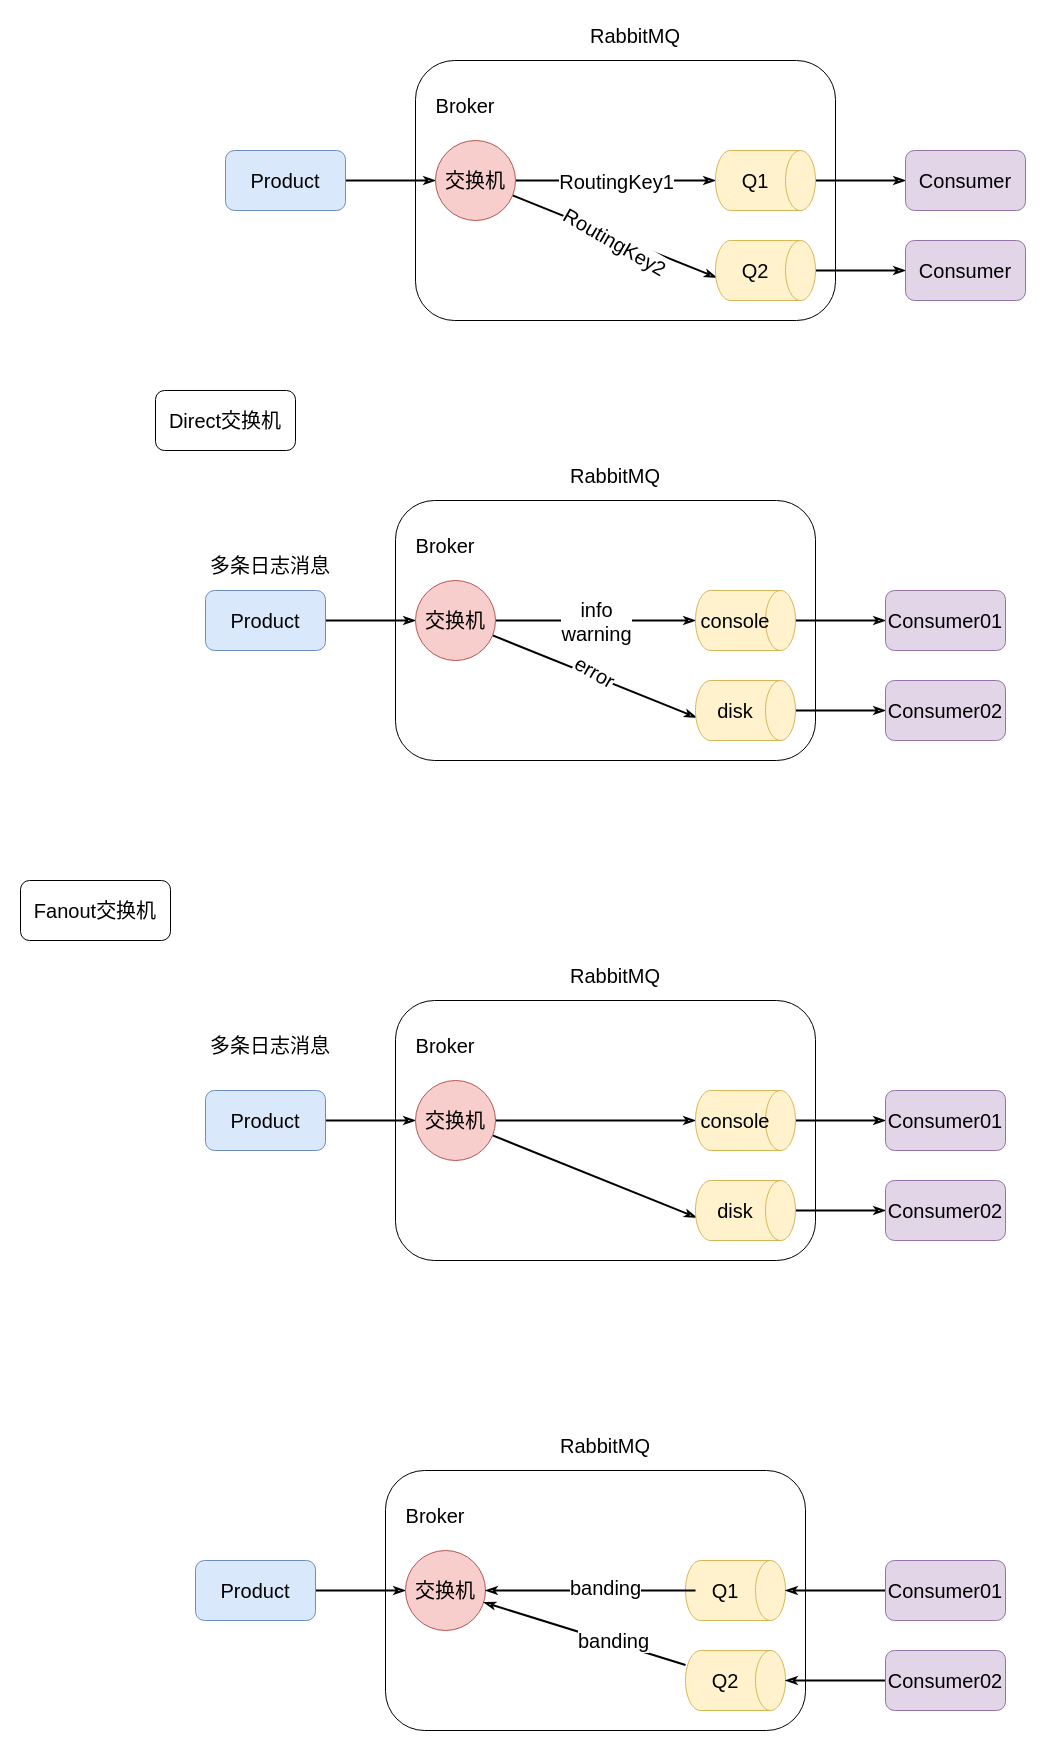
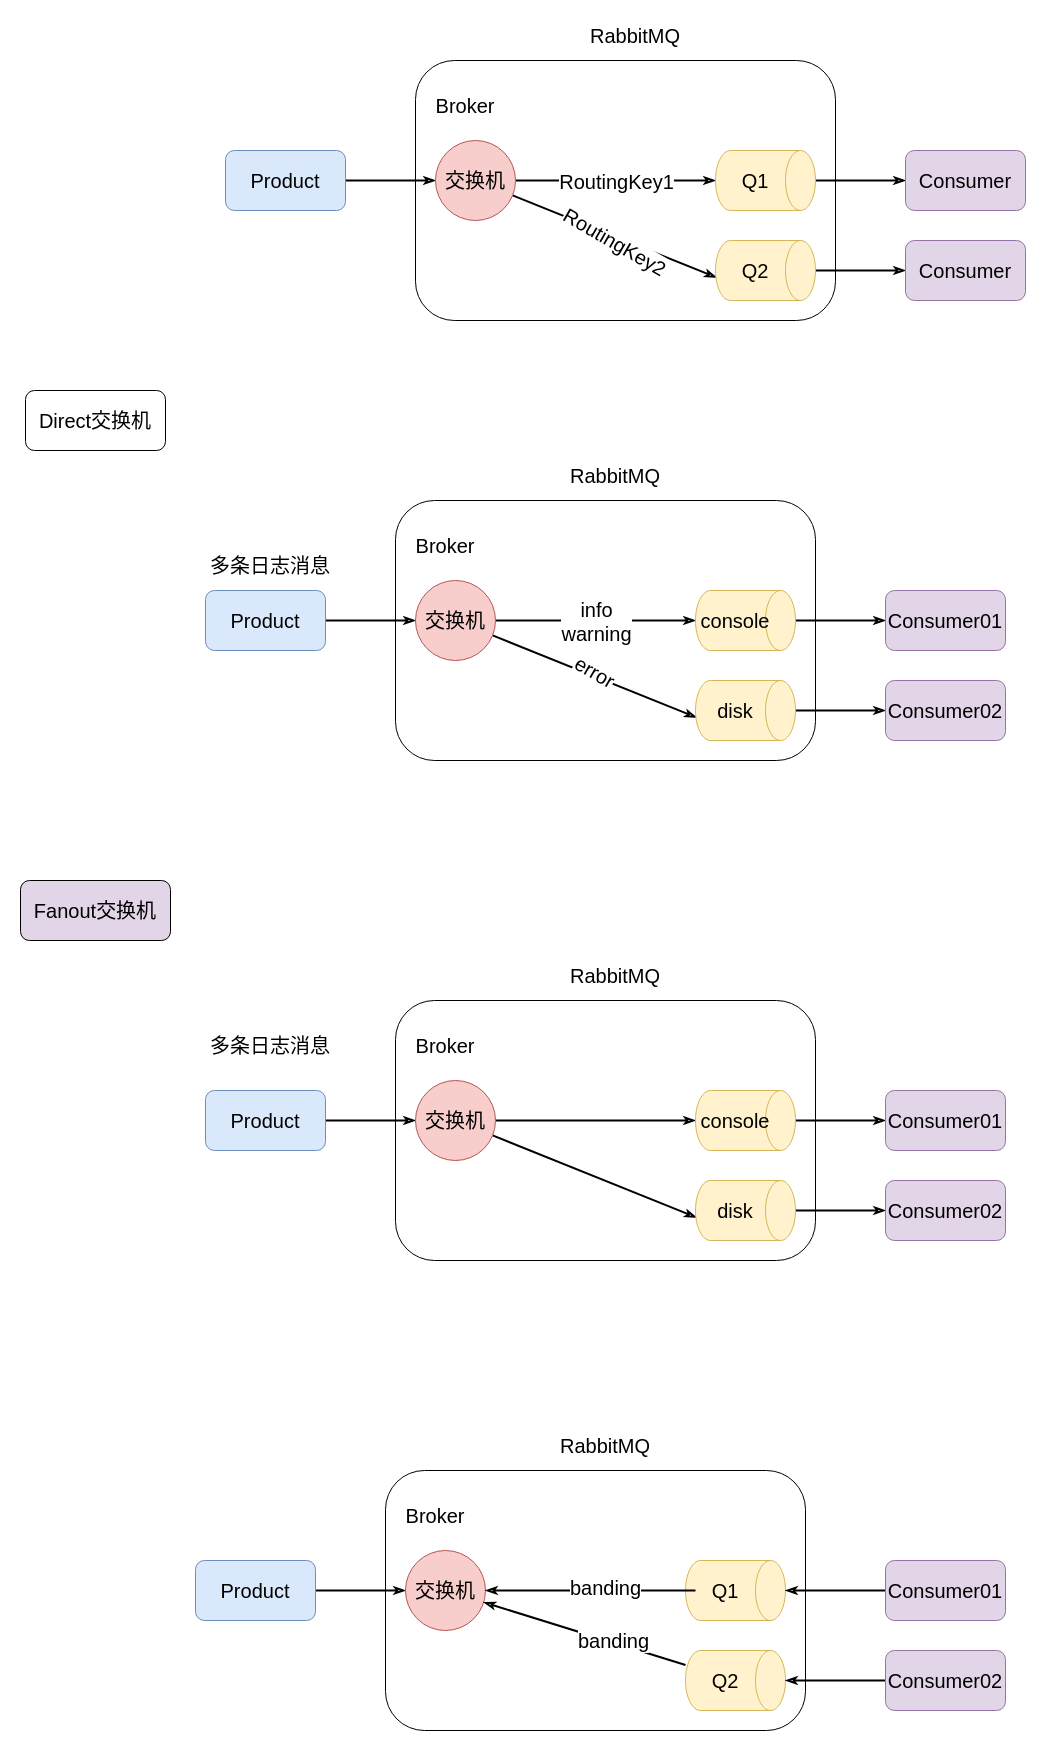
(226, 421) -> (96, 421)
(96, 911) -> (96, 911)
